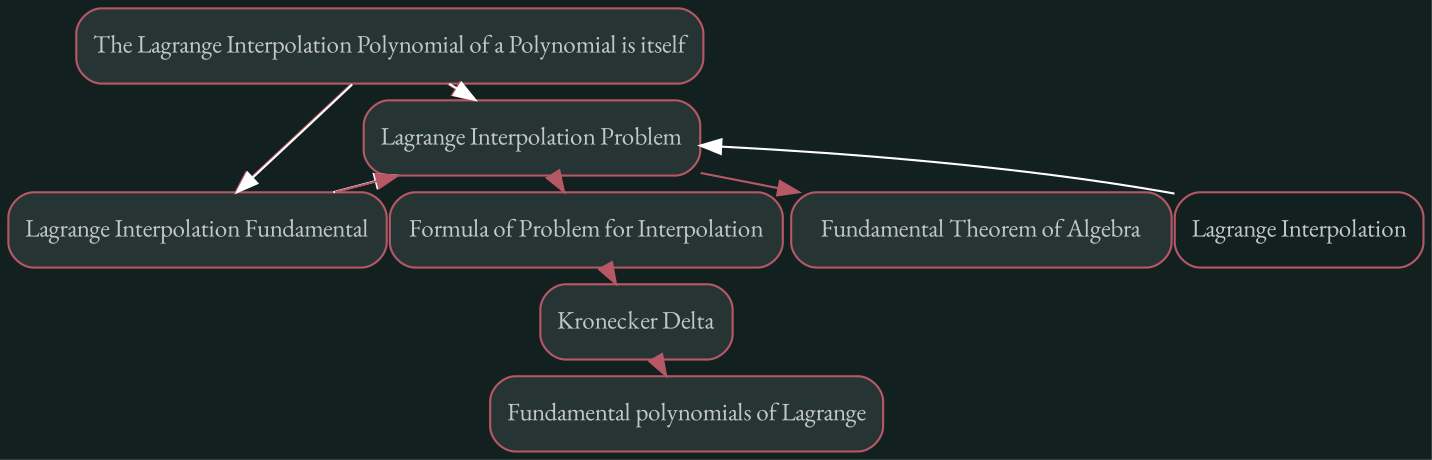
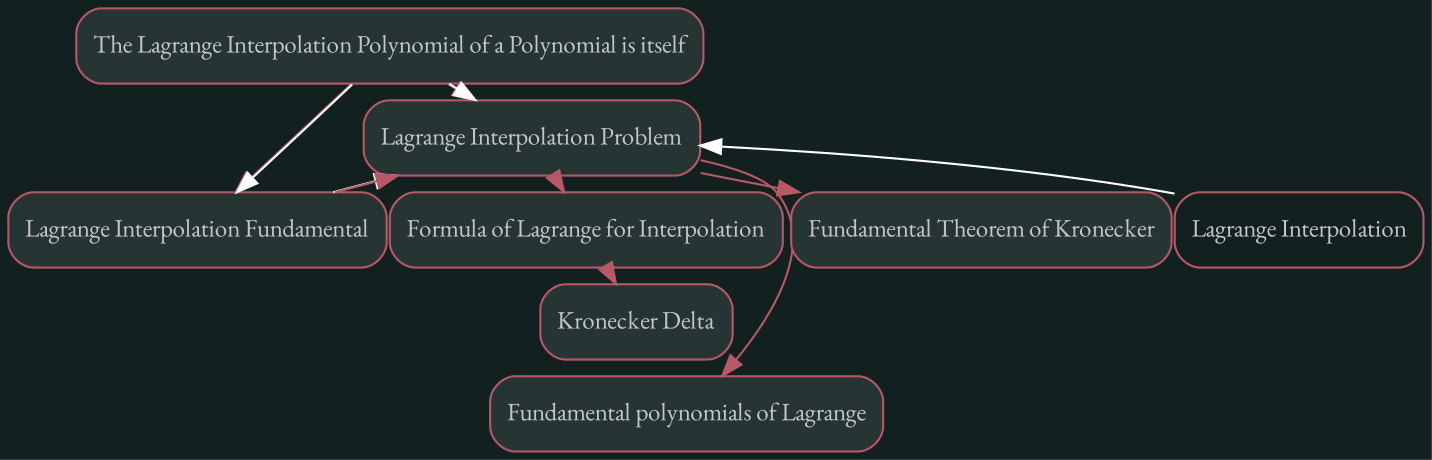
(586, 230) -> (586, 230)
(981, 230) -> (981, 230)
(657, 360) -> (792, 240)
